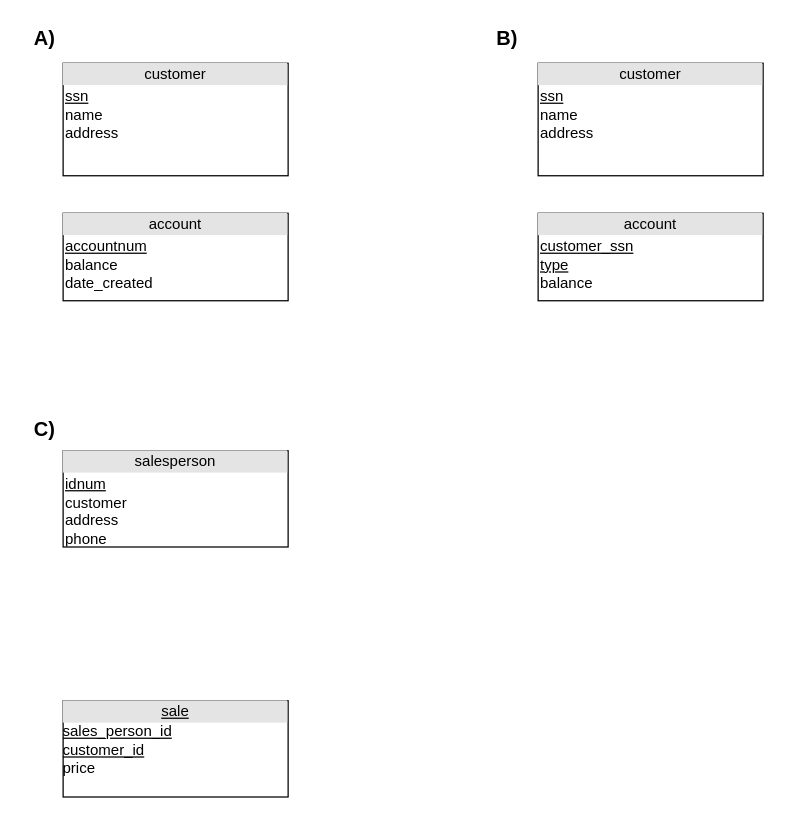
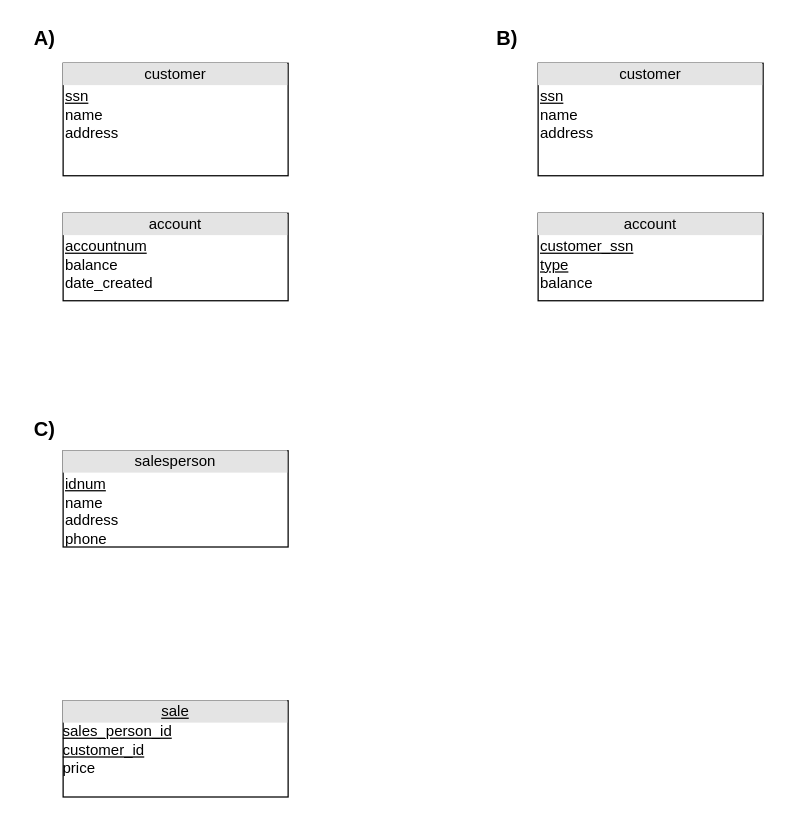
(107, 496) -> (107, 496)
